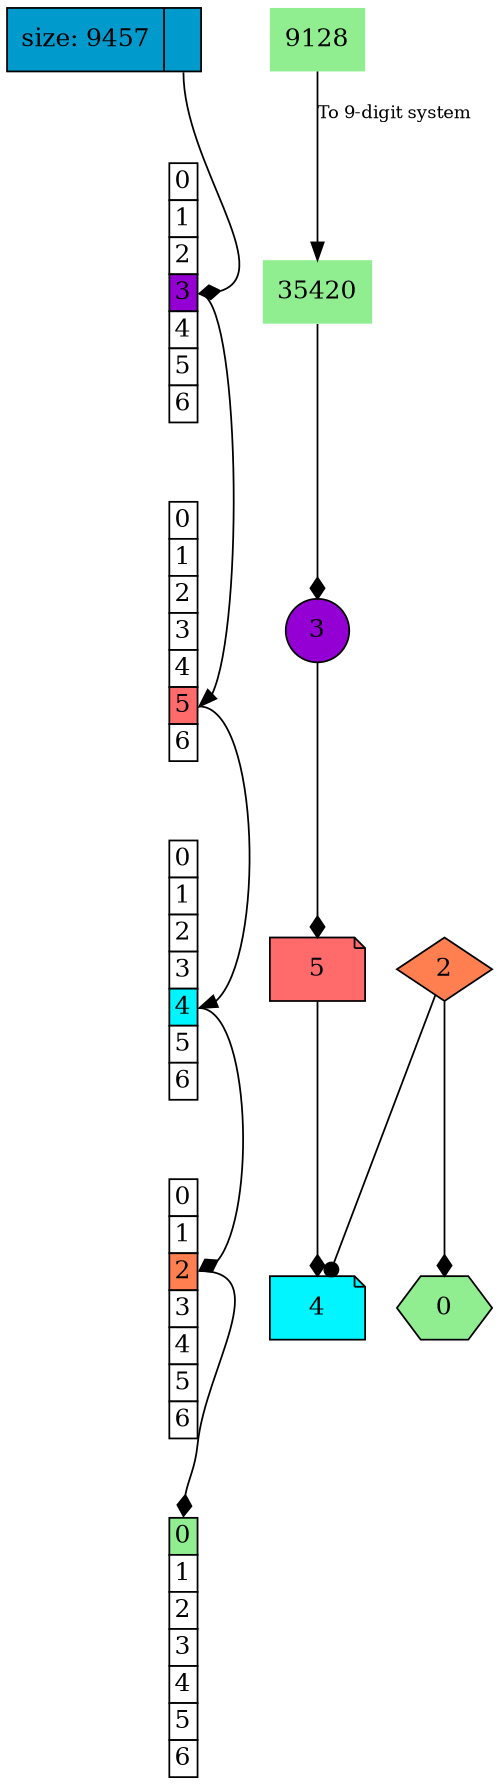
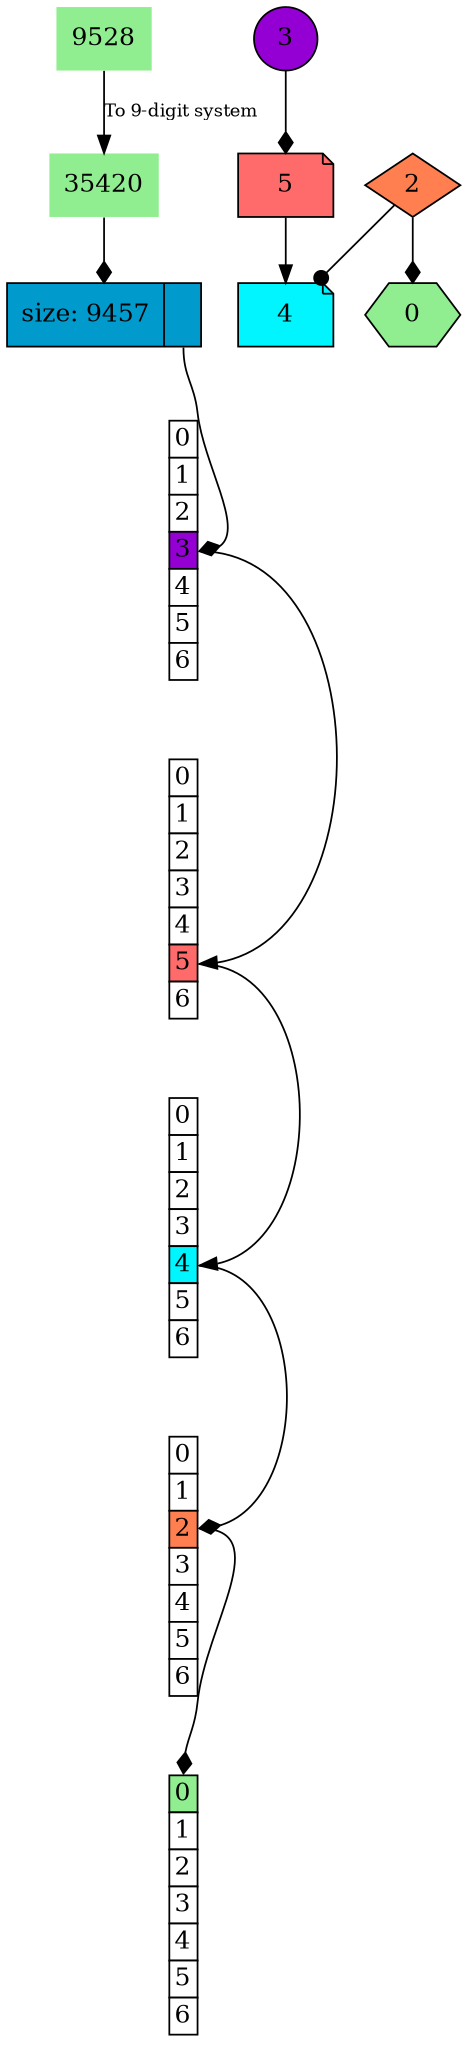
(318, 40) -> (104, 39)
(318, 451) -> (104, 239)
(318, 1128) -> (286, 241)
